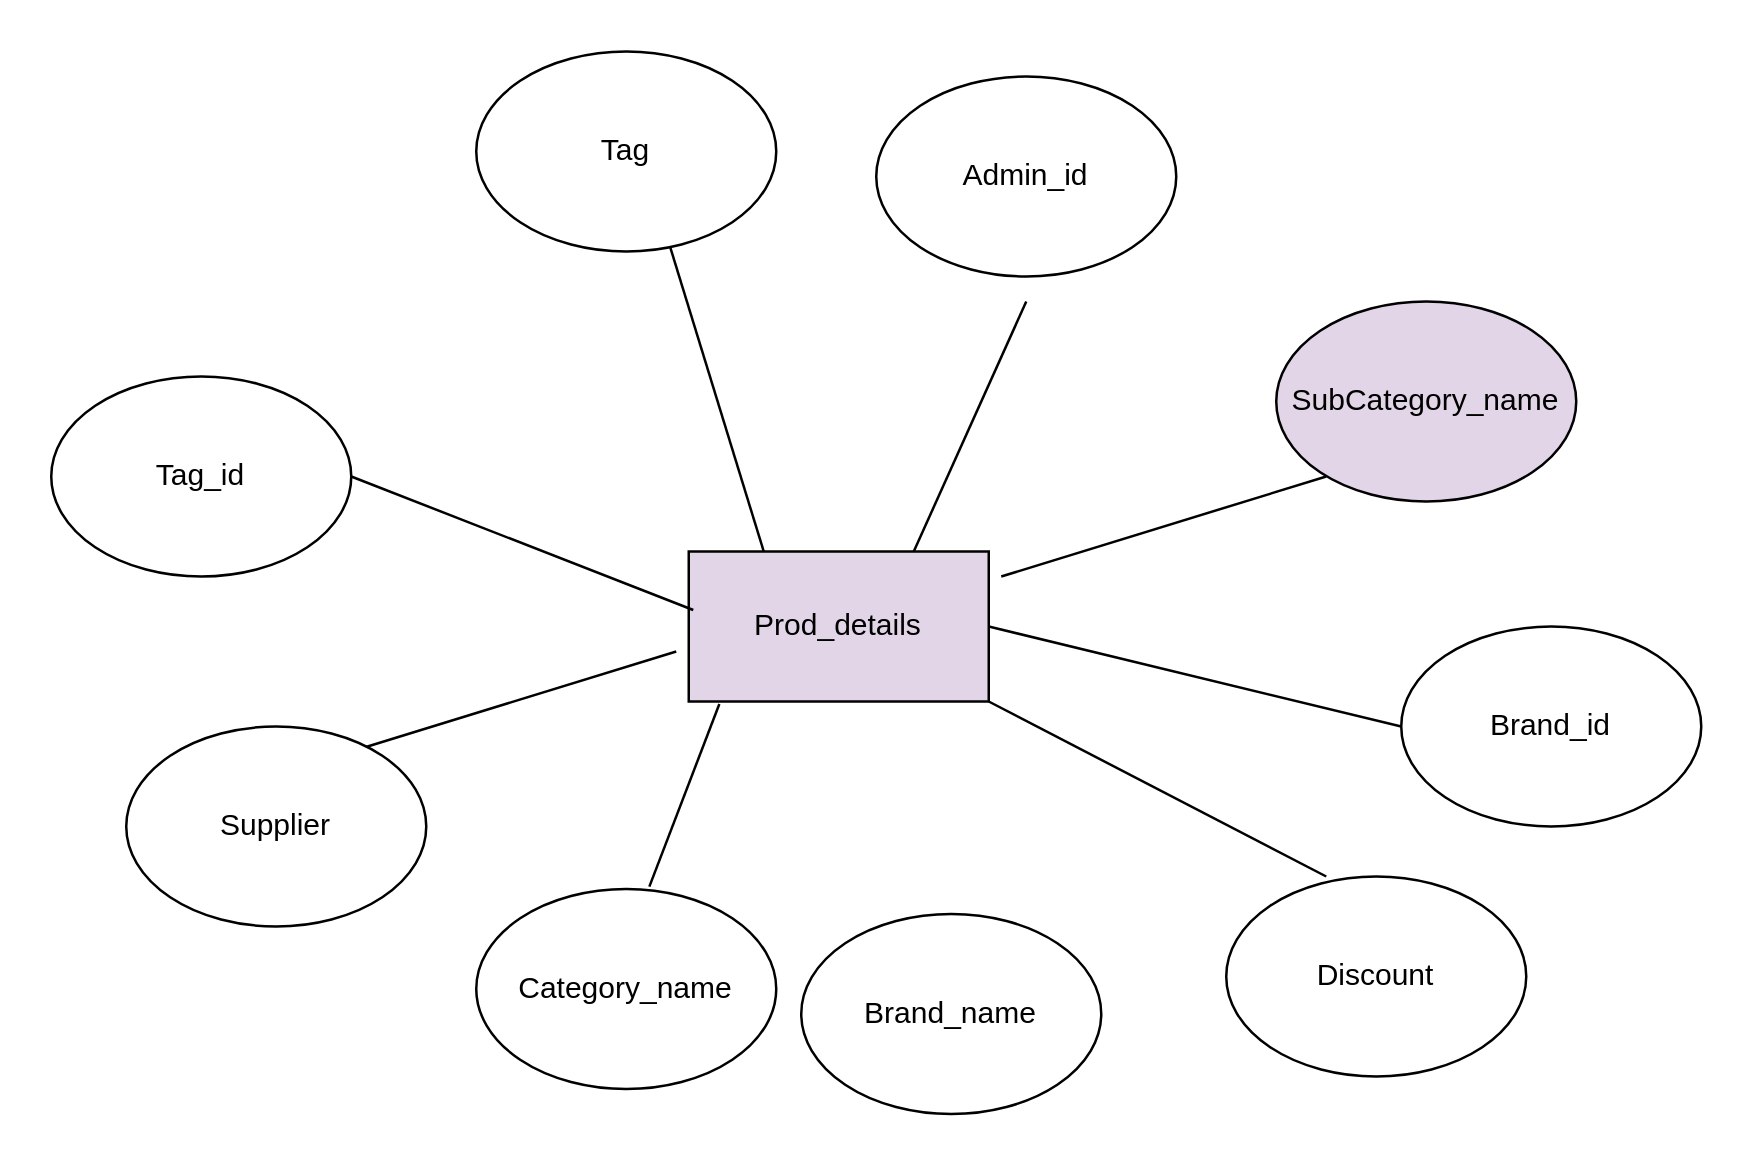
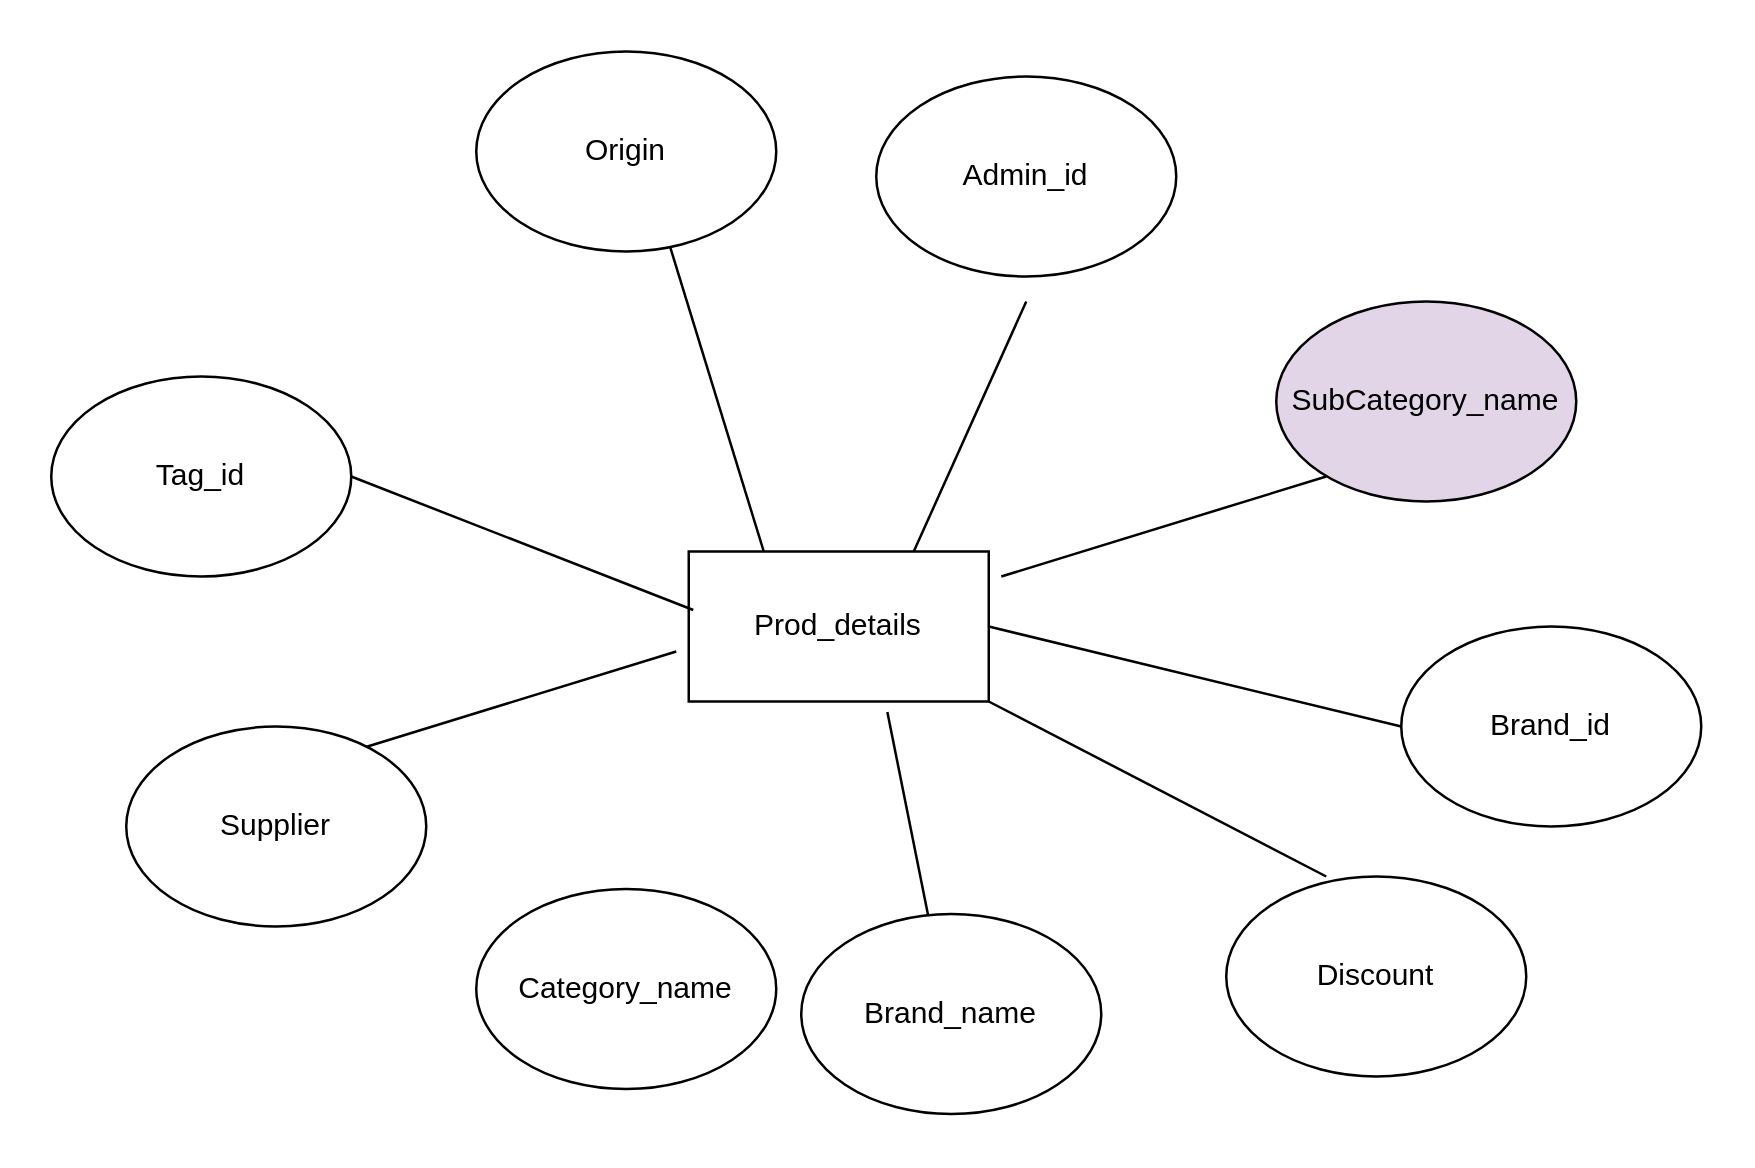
(626, 151) -> (626, 151)
(839, 626) -> (839, 626)
(684, 796) -> none
none -> (908, 813)
